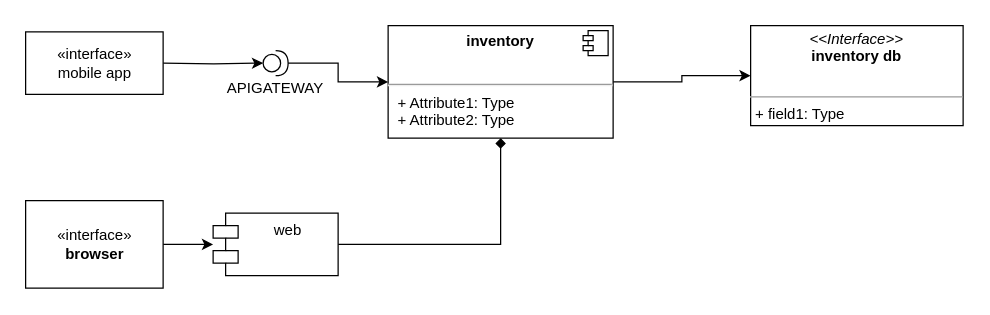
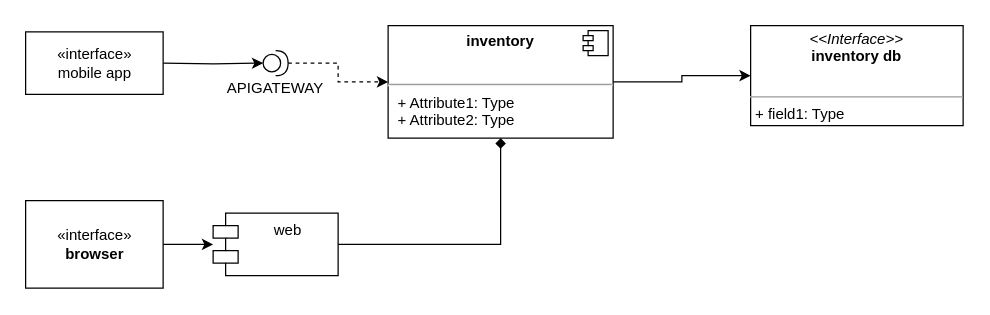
(338, 69) -> (338, 69)
